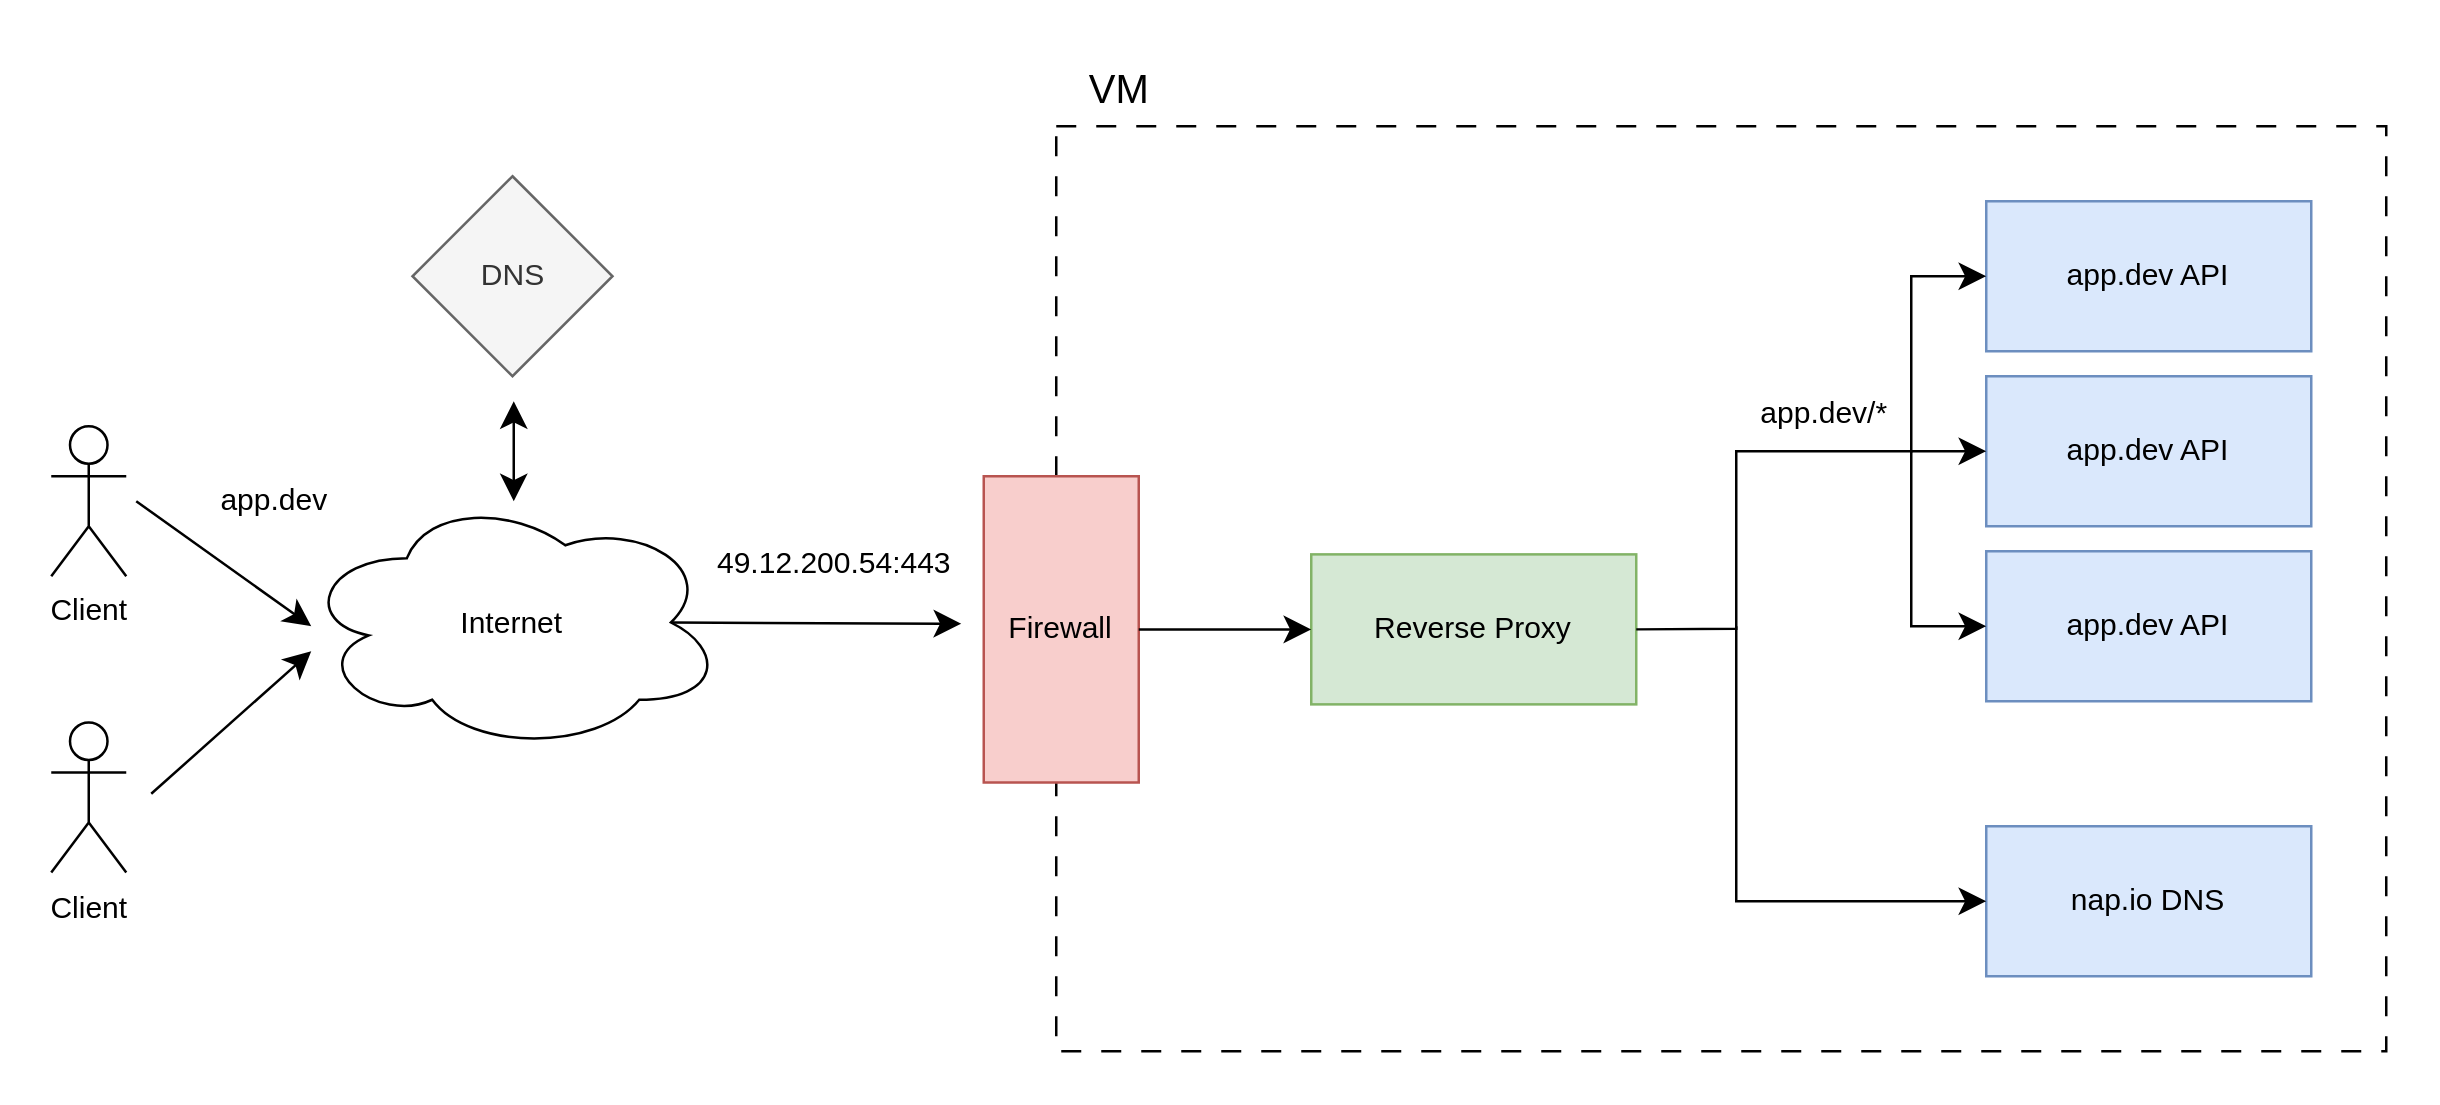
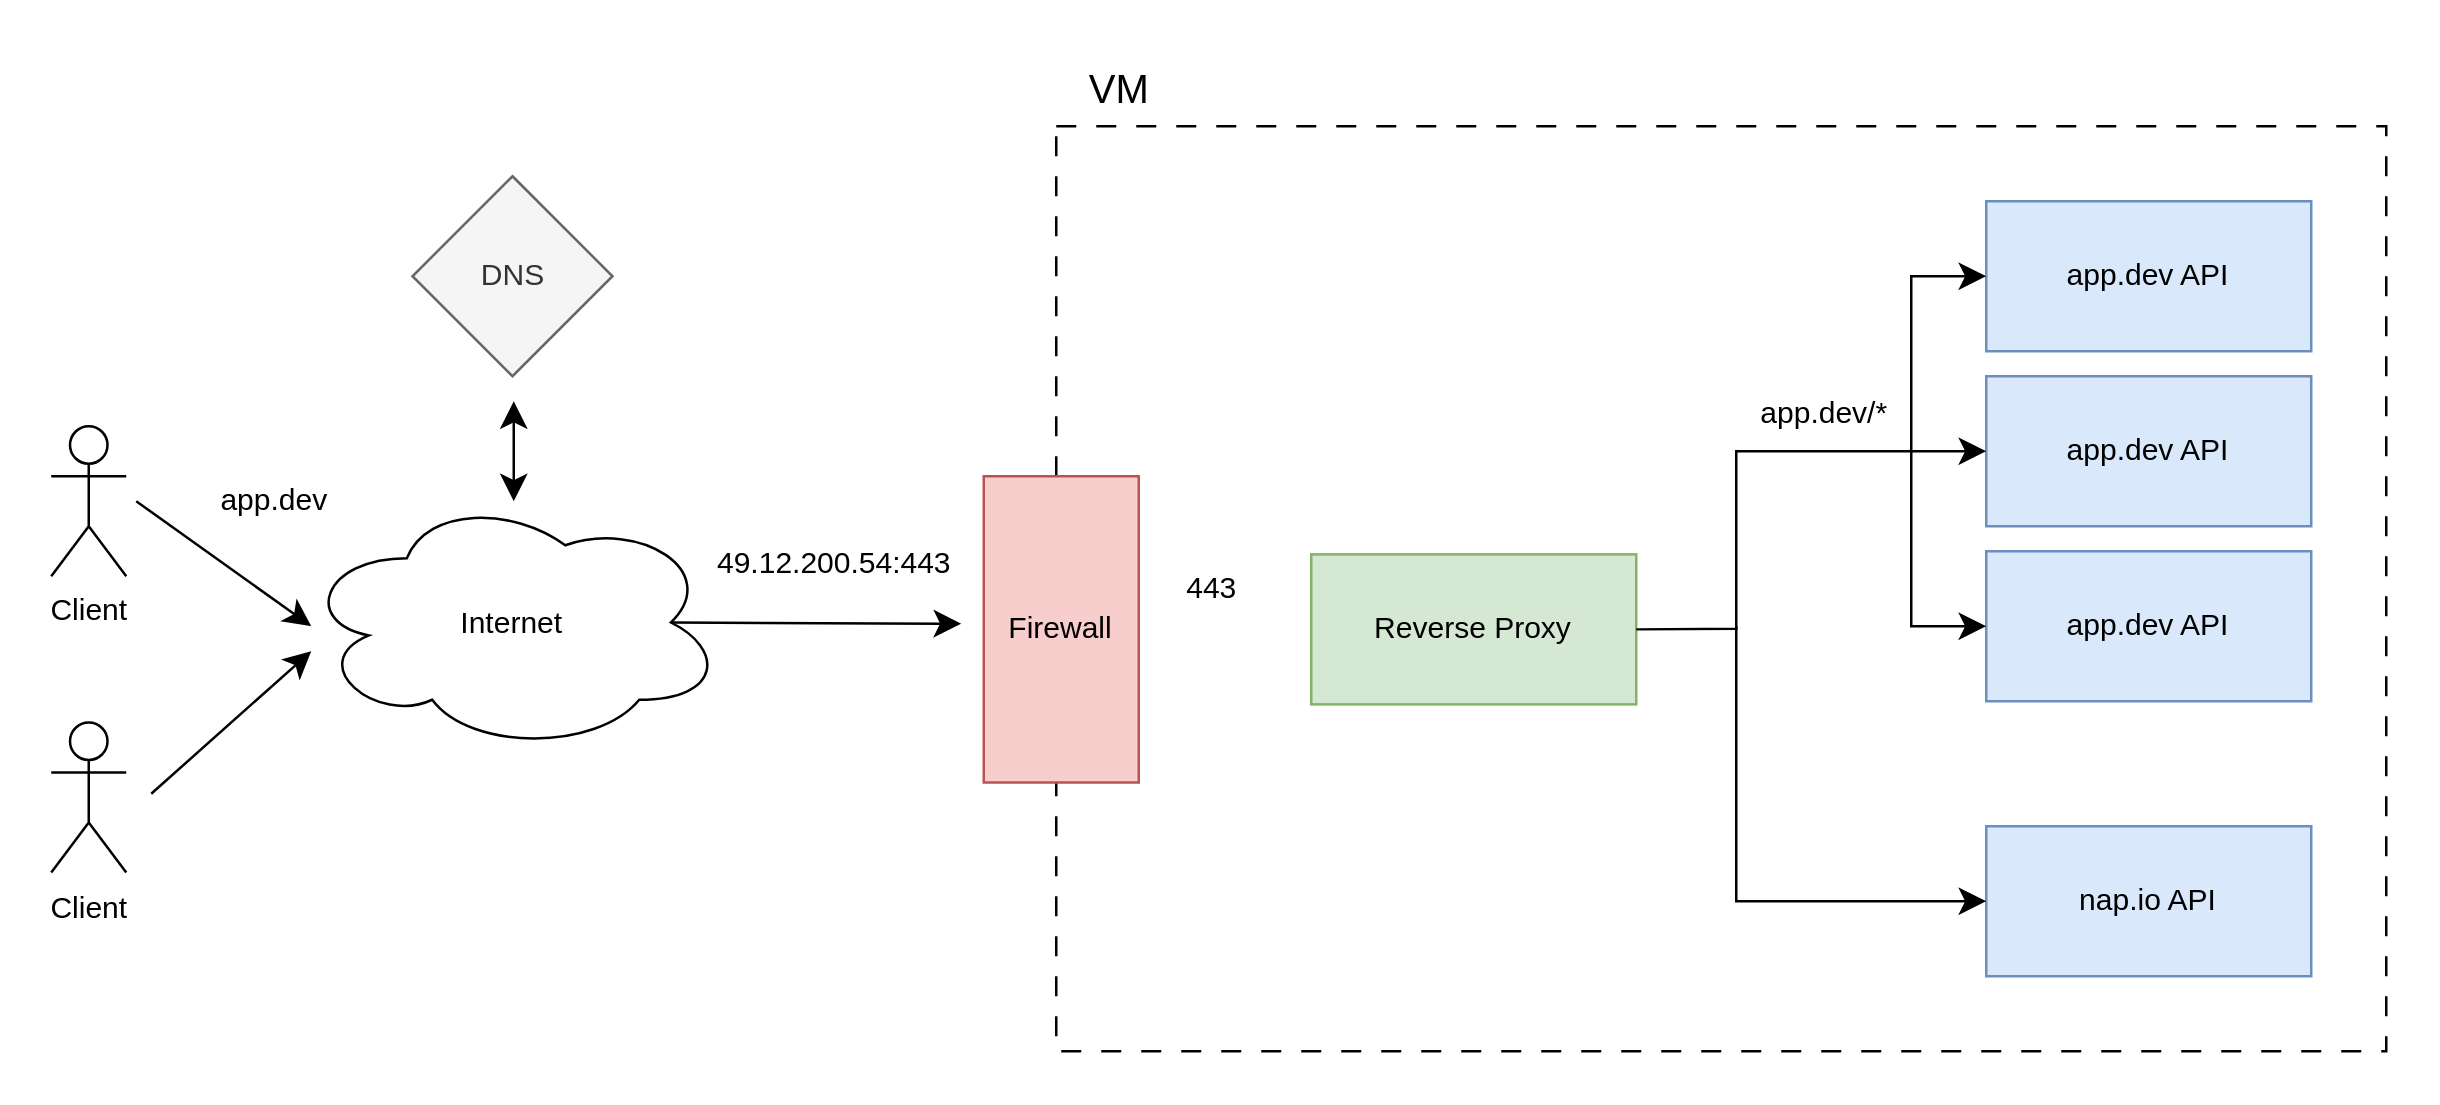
none -> (1211, 589)
(1215, 629) -> none
(2149, 901) -> (2149, 901)
